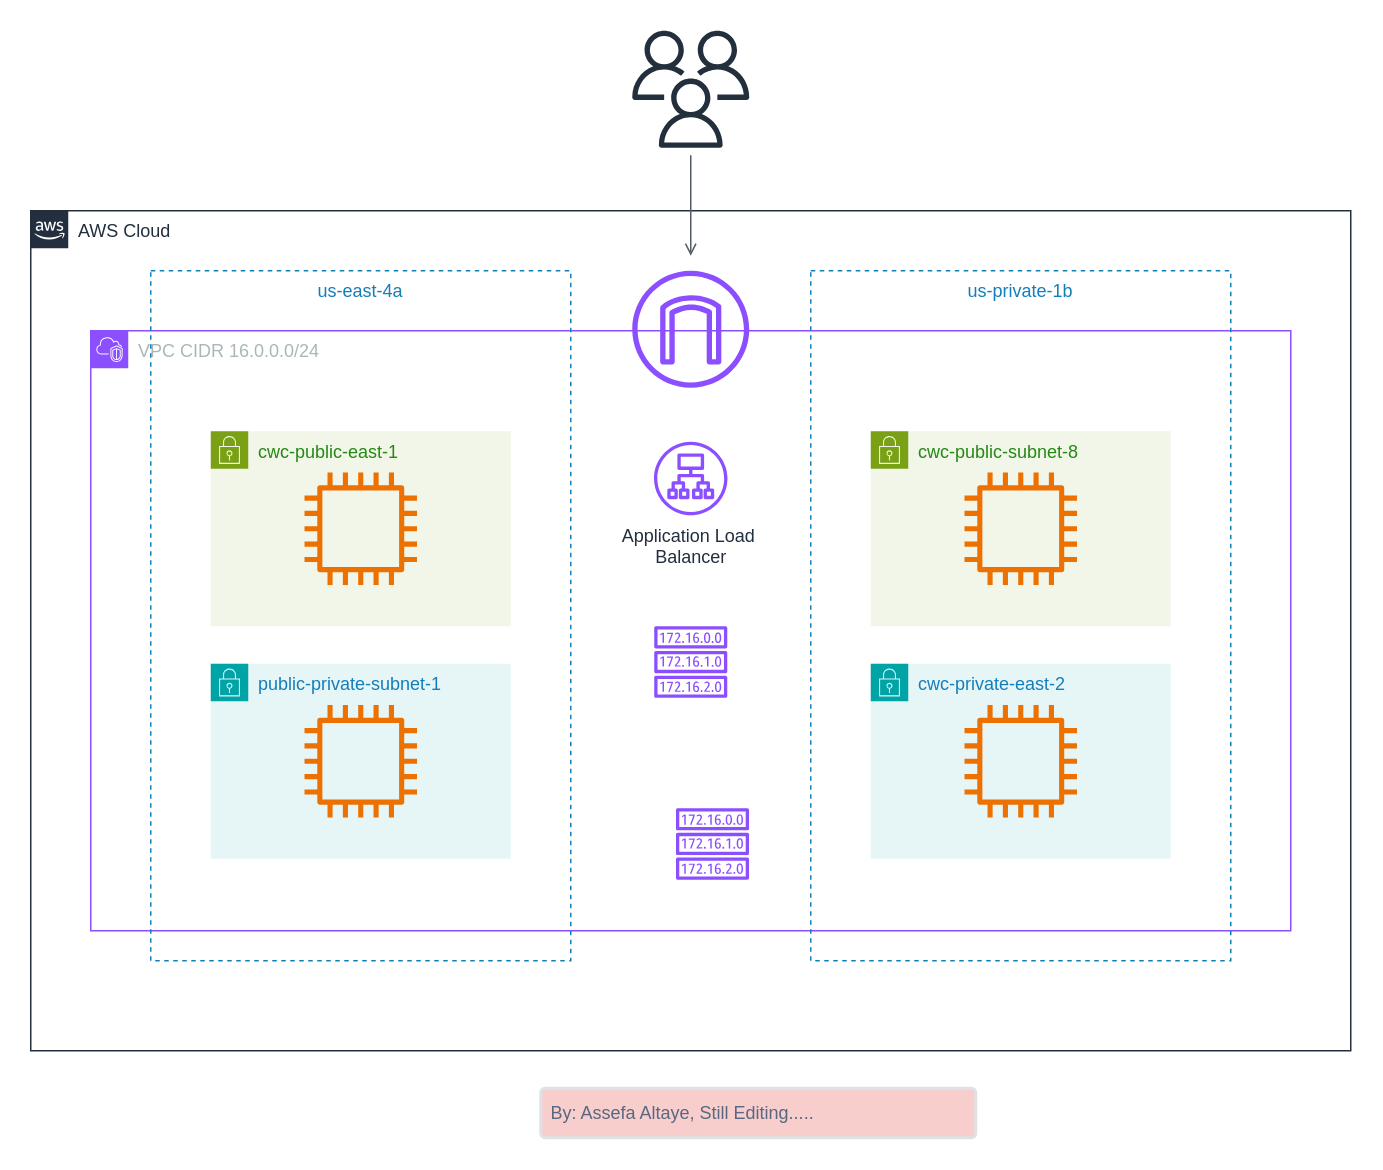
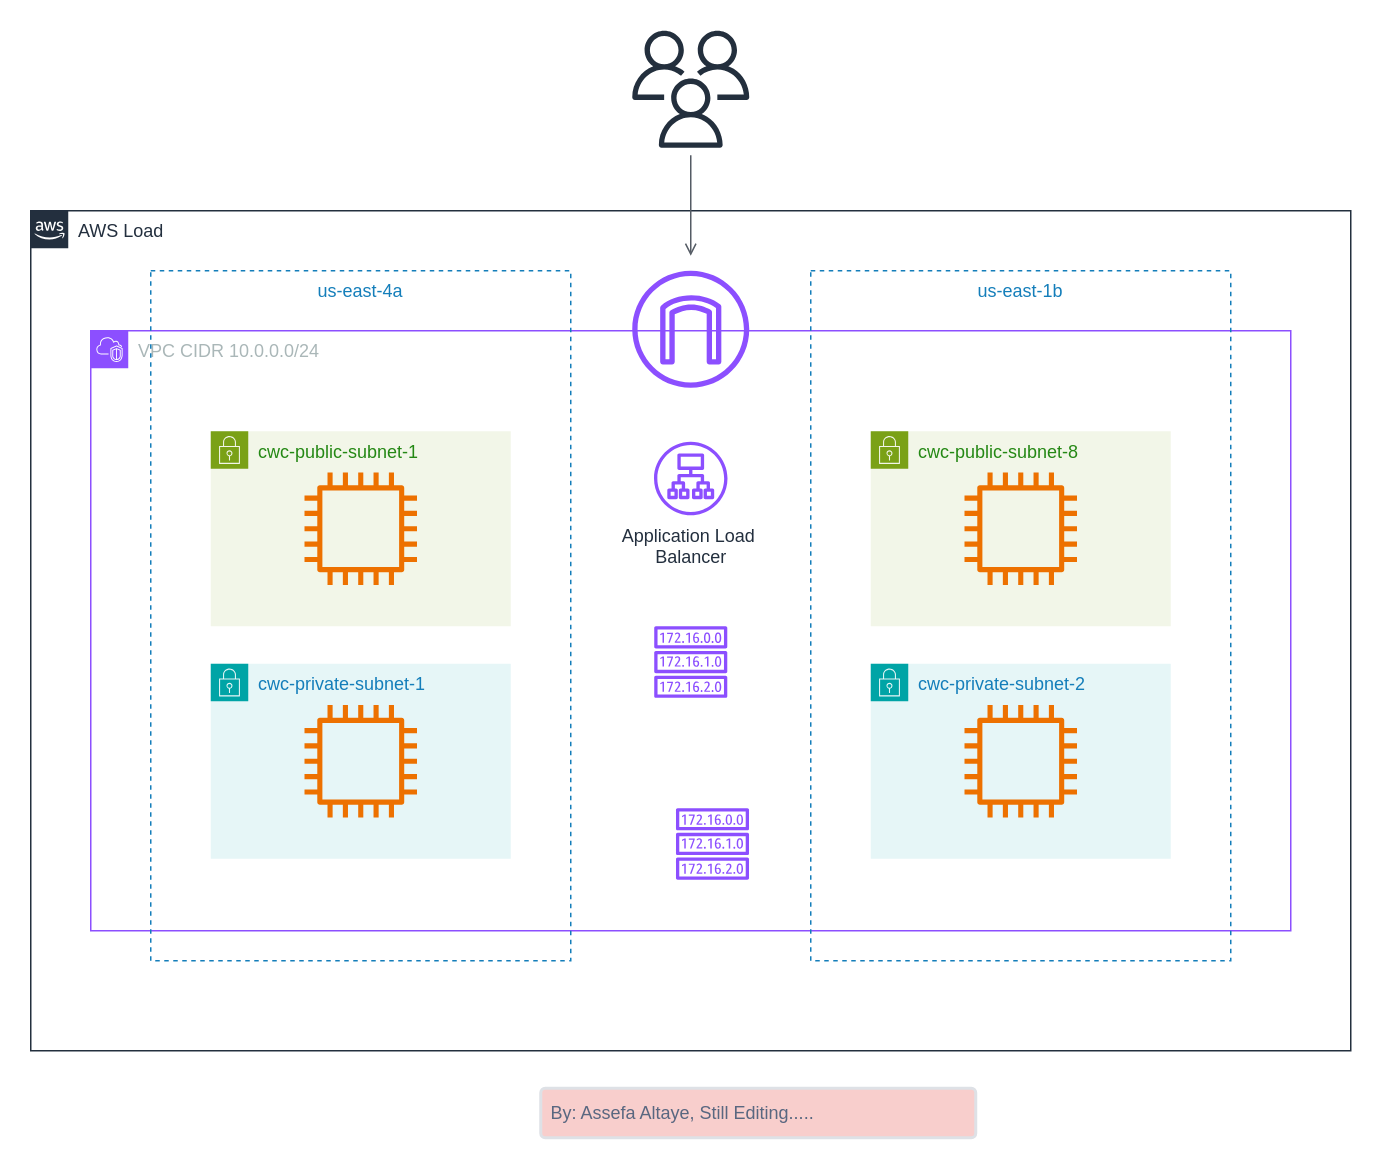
(119, 232) -> (117, 232)
(1021, 292) -> (1021, 292)
(228, 352) -> (228, 352)
(340, 453) -> (350, 453)
(368, 685) -> (357, 685)
(1007, 685) -> (1017, 685)
